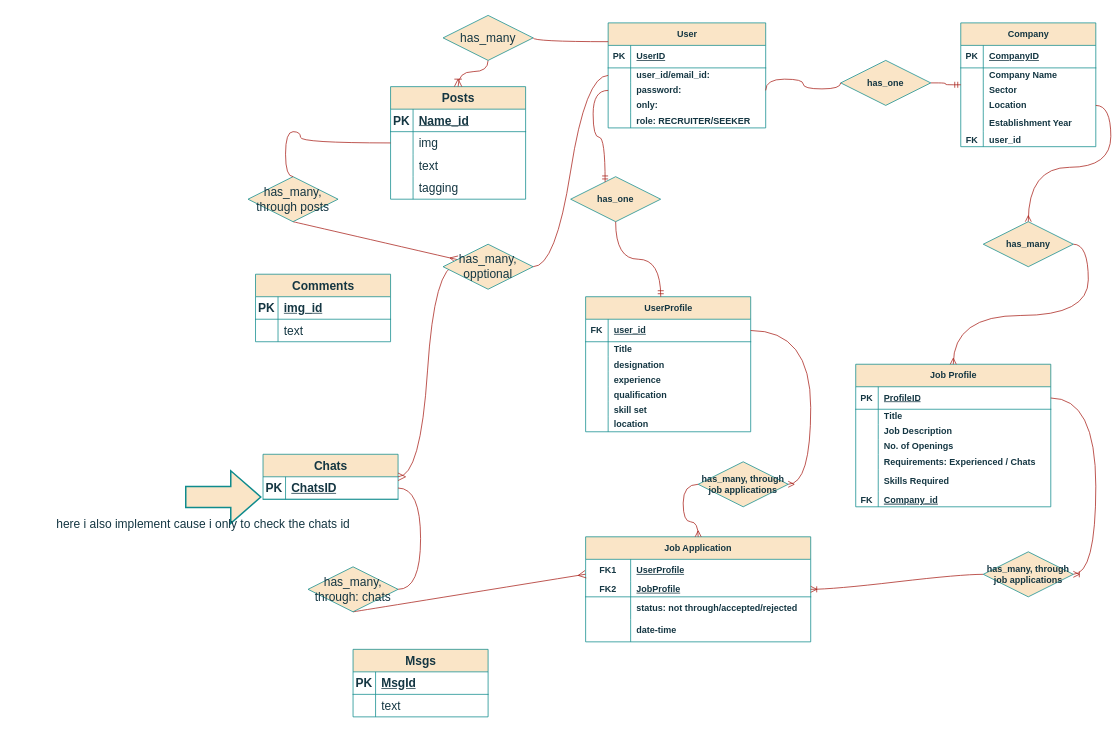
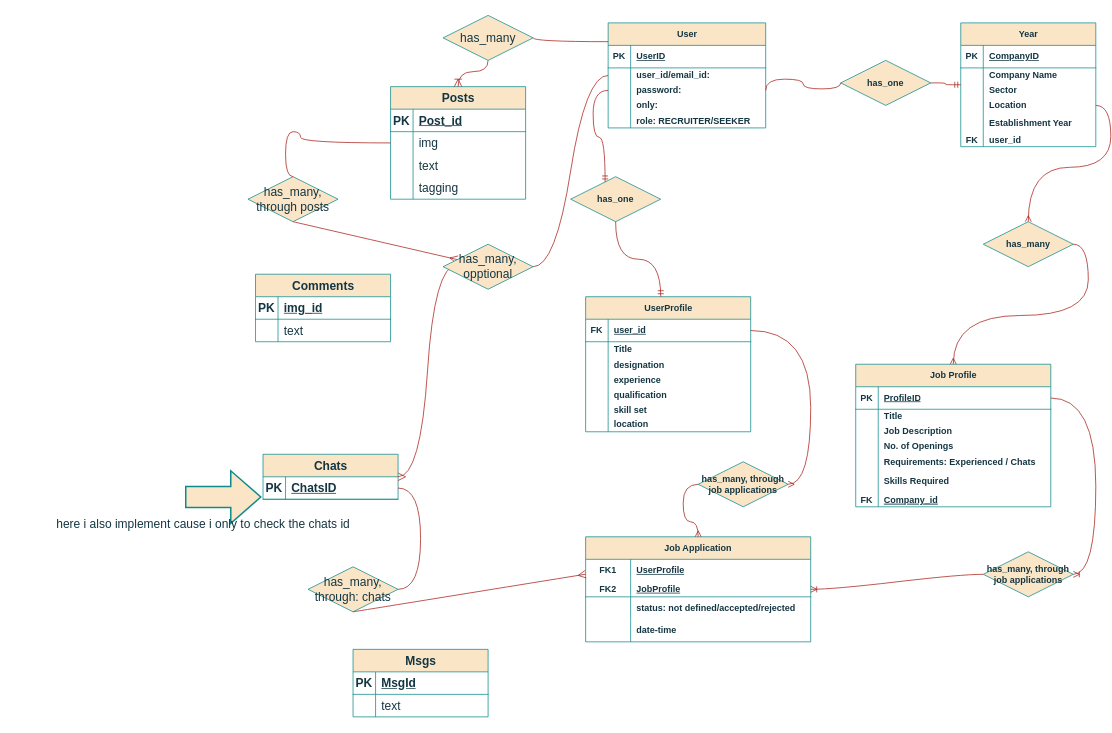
(1028, 34) -> (1028, 34)
(441, 120) -> (441, 120)
(723, 608) -> (723, 608)
